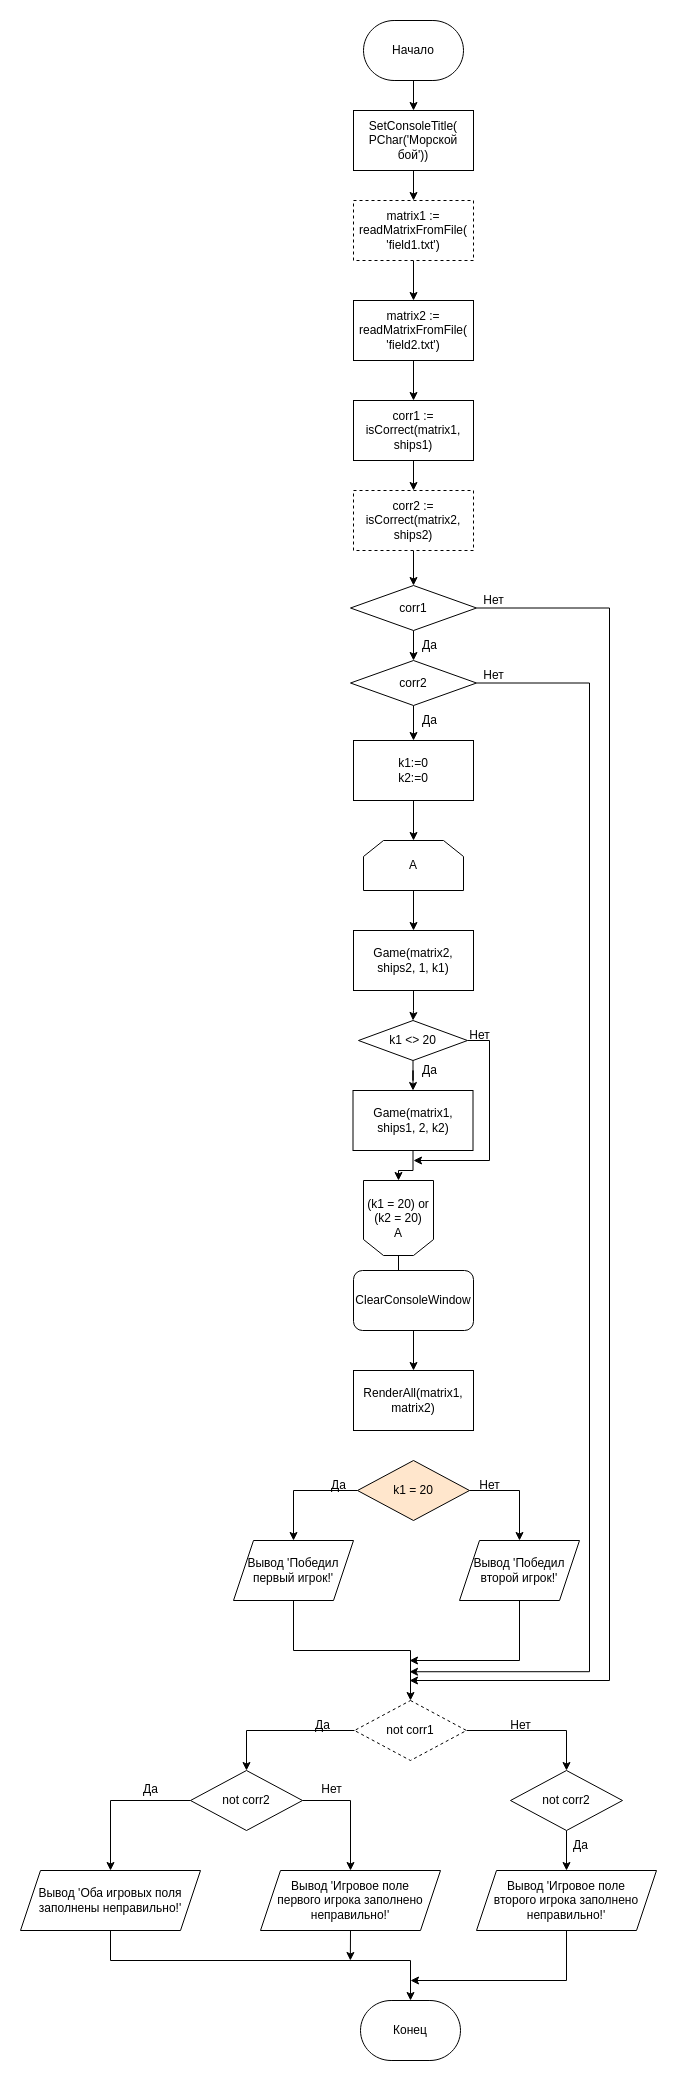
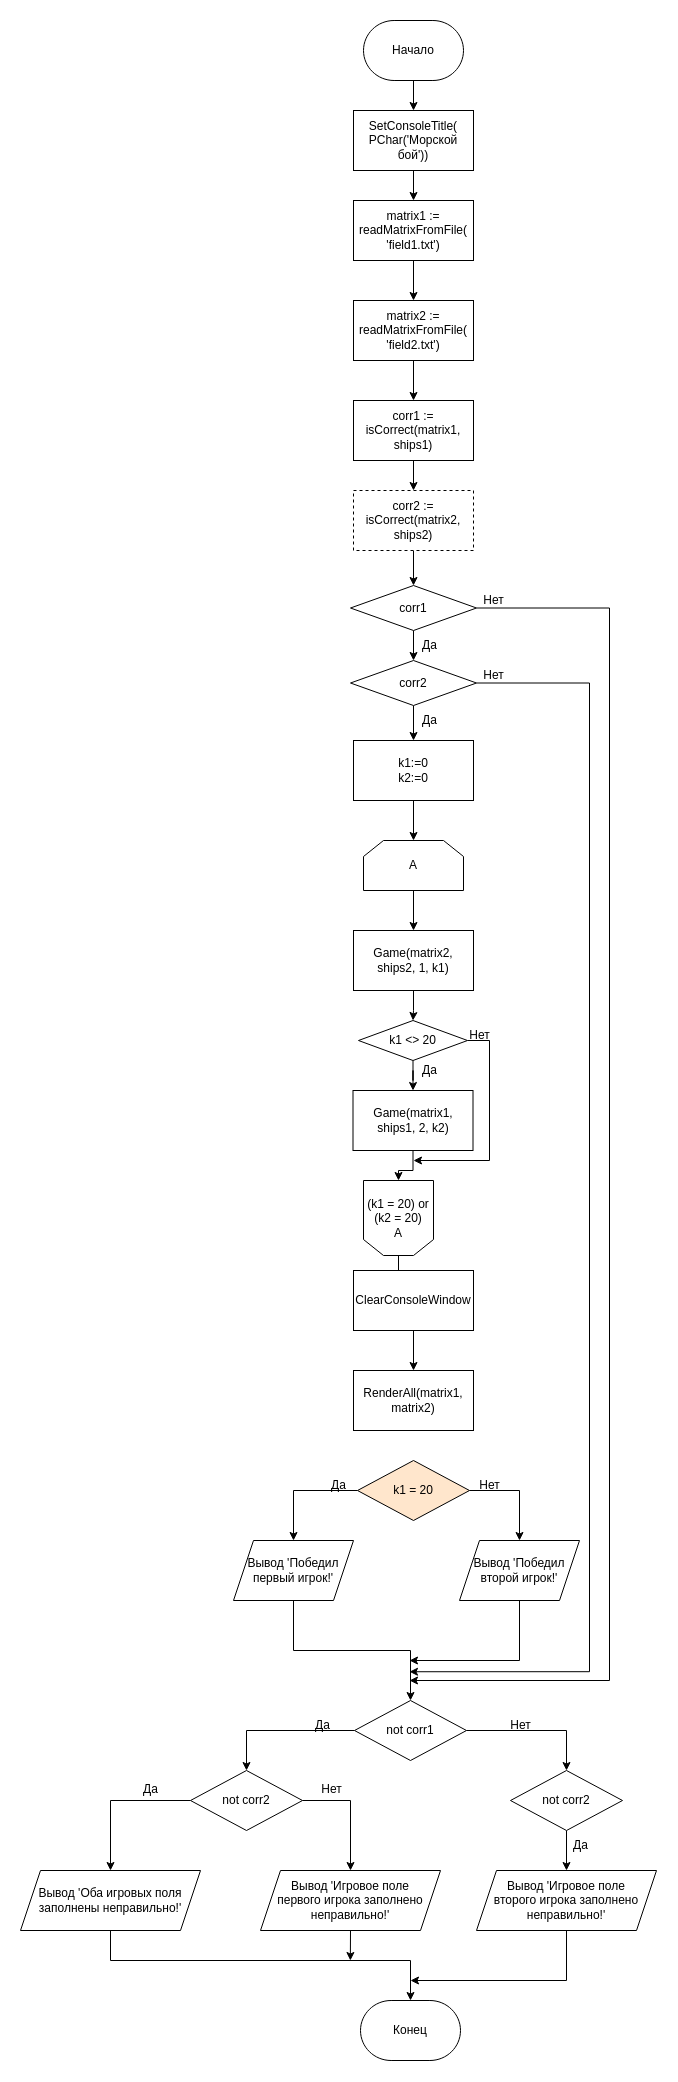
(414, 231) -> (414, 231)
(414, 1301) -> (414, 1301)
(411, 1731) -> (411, 1731)
